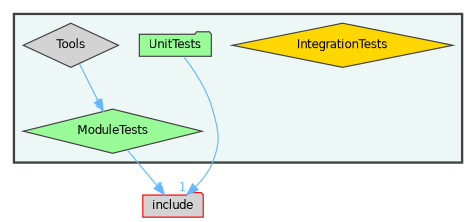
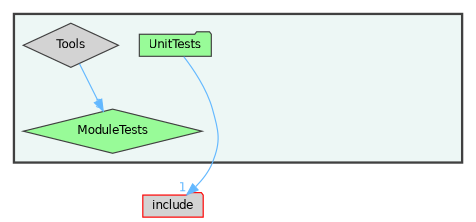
(343, 45) -> none
(144, 170) -> none
